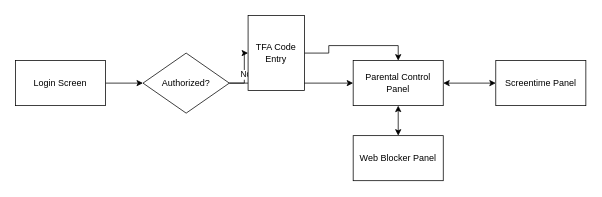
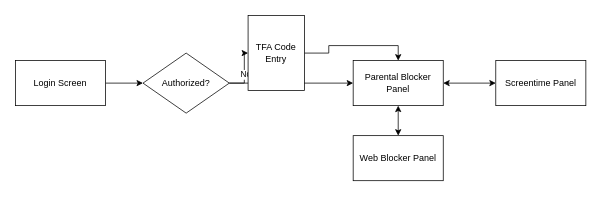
(398, 83) -> (398, 83)
